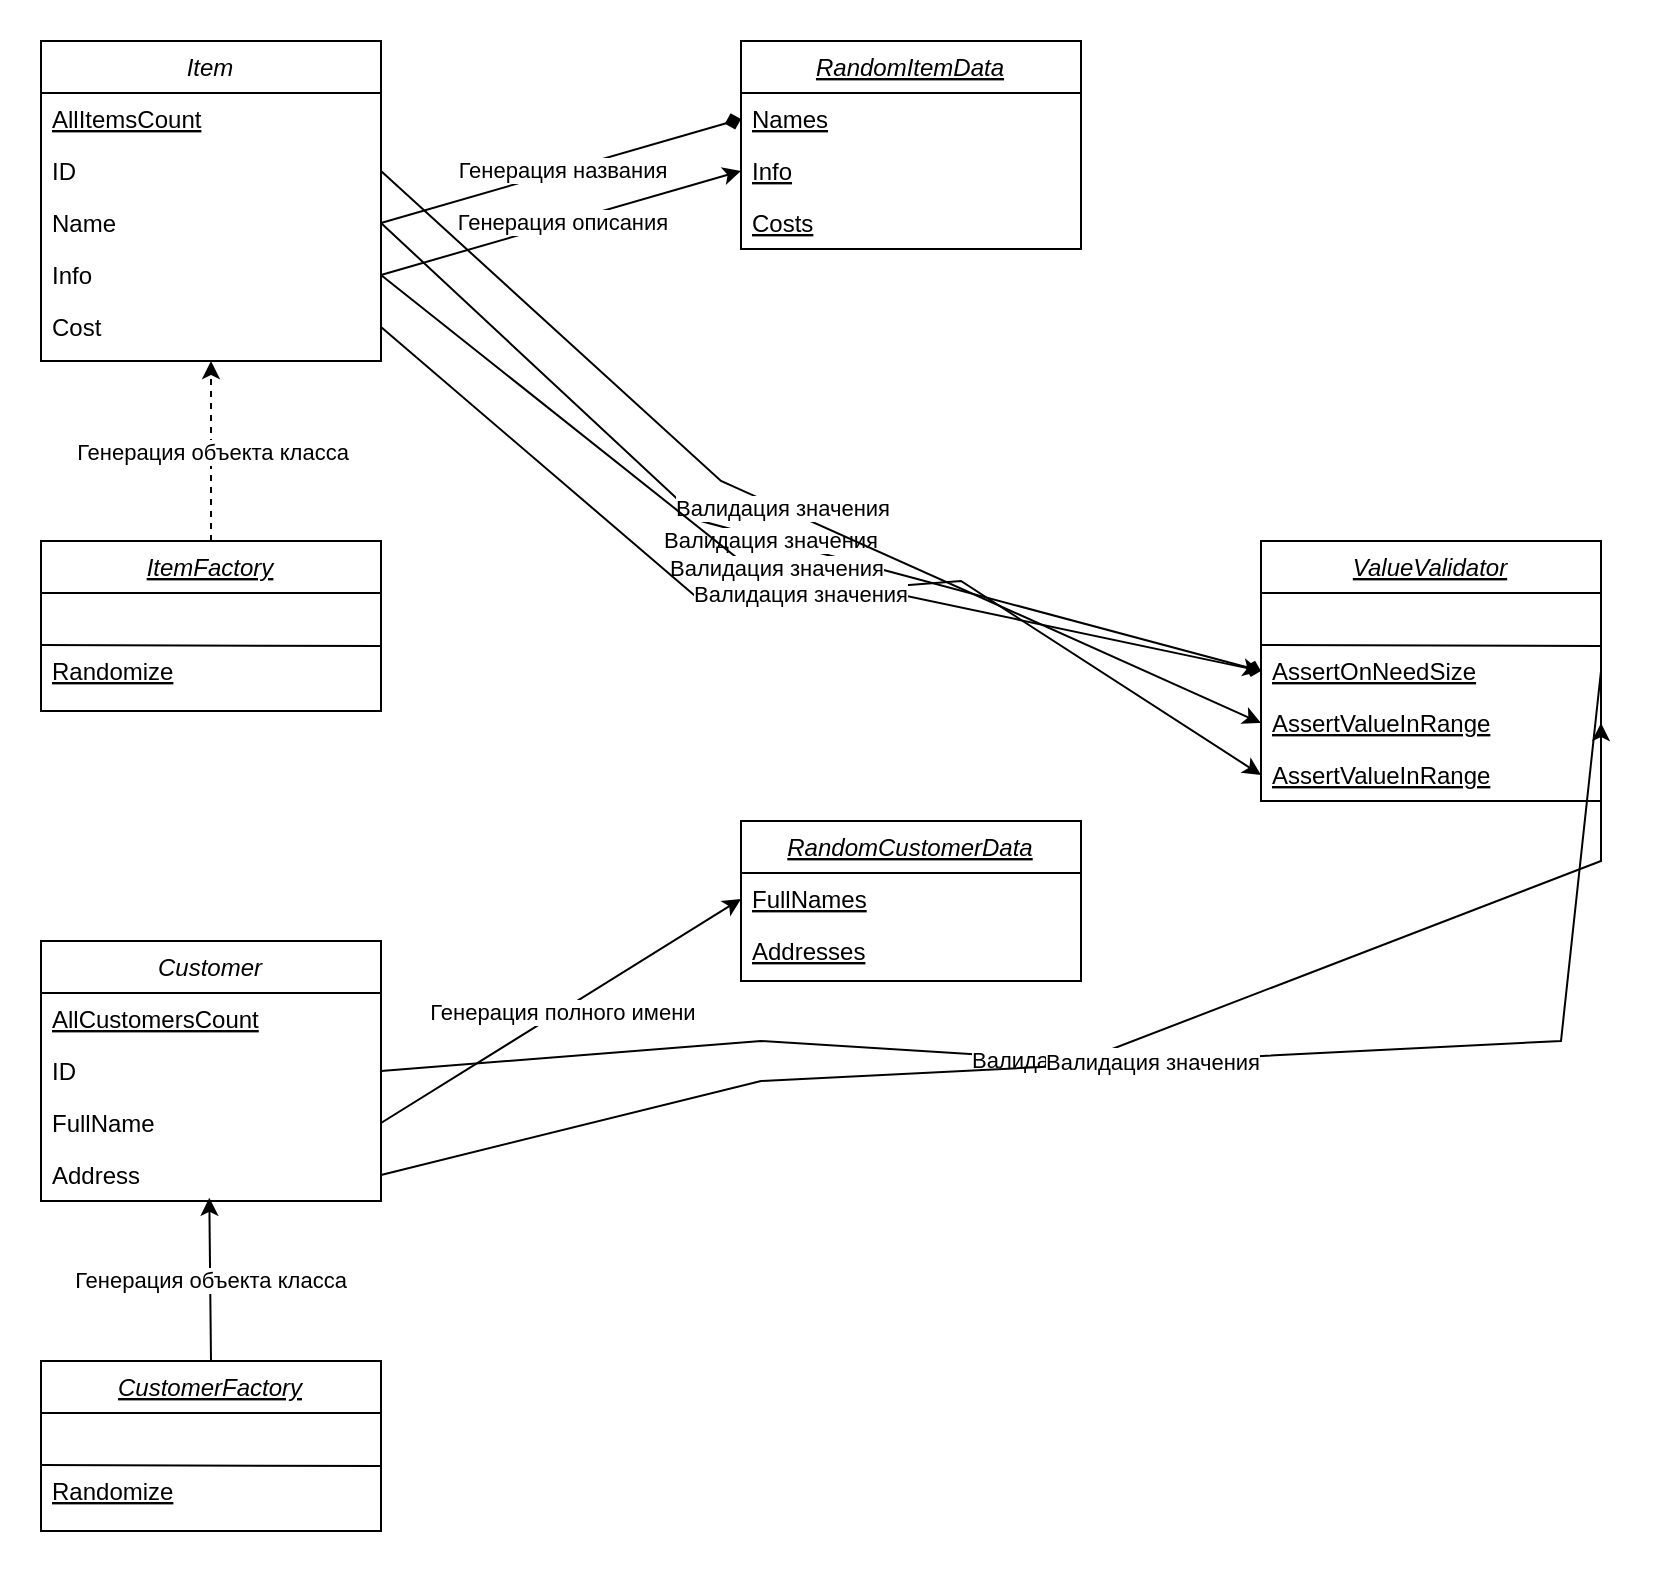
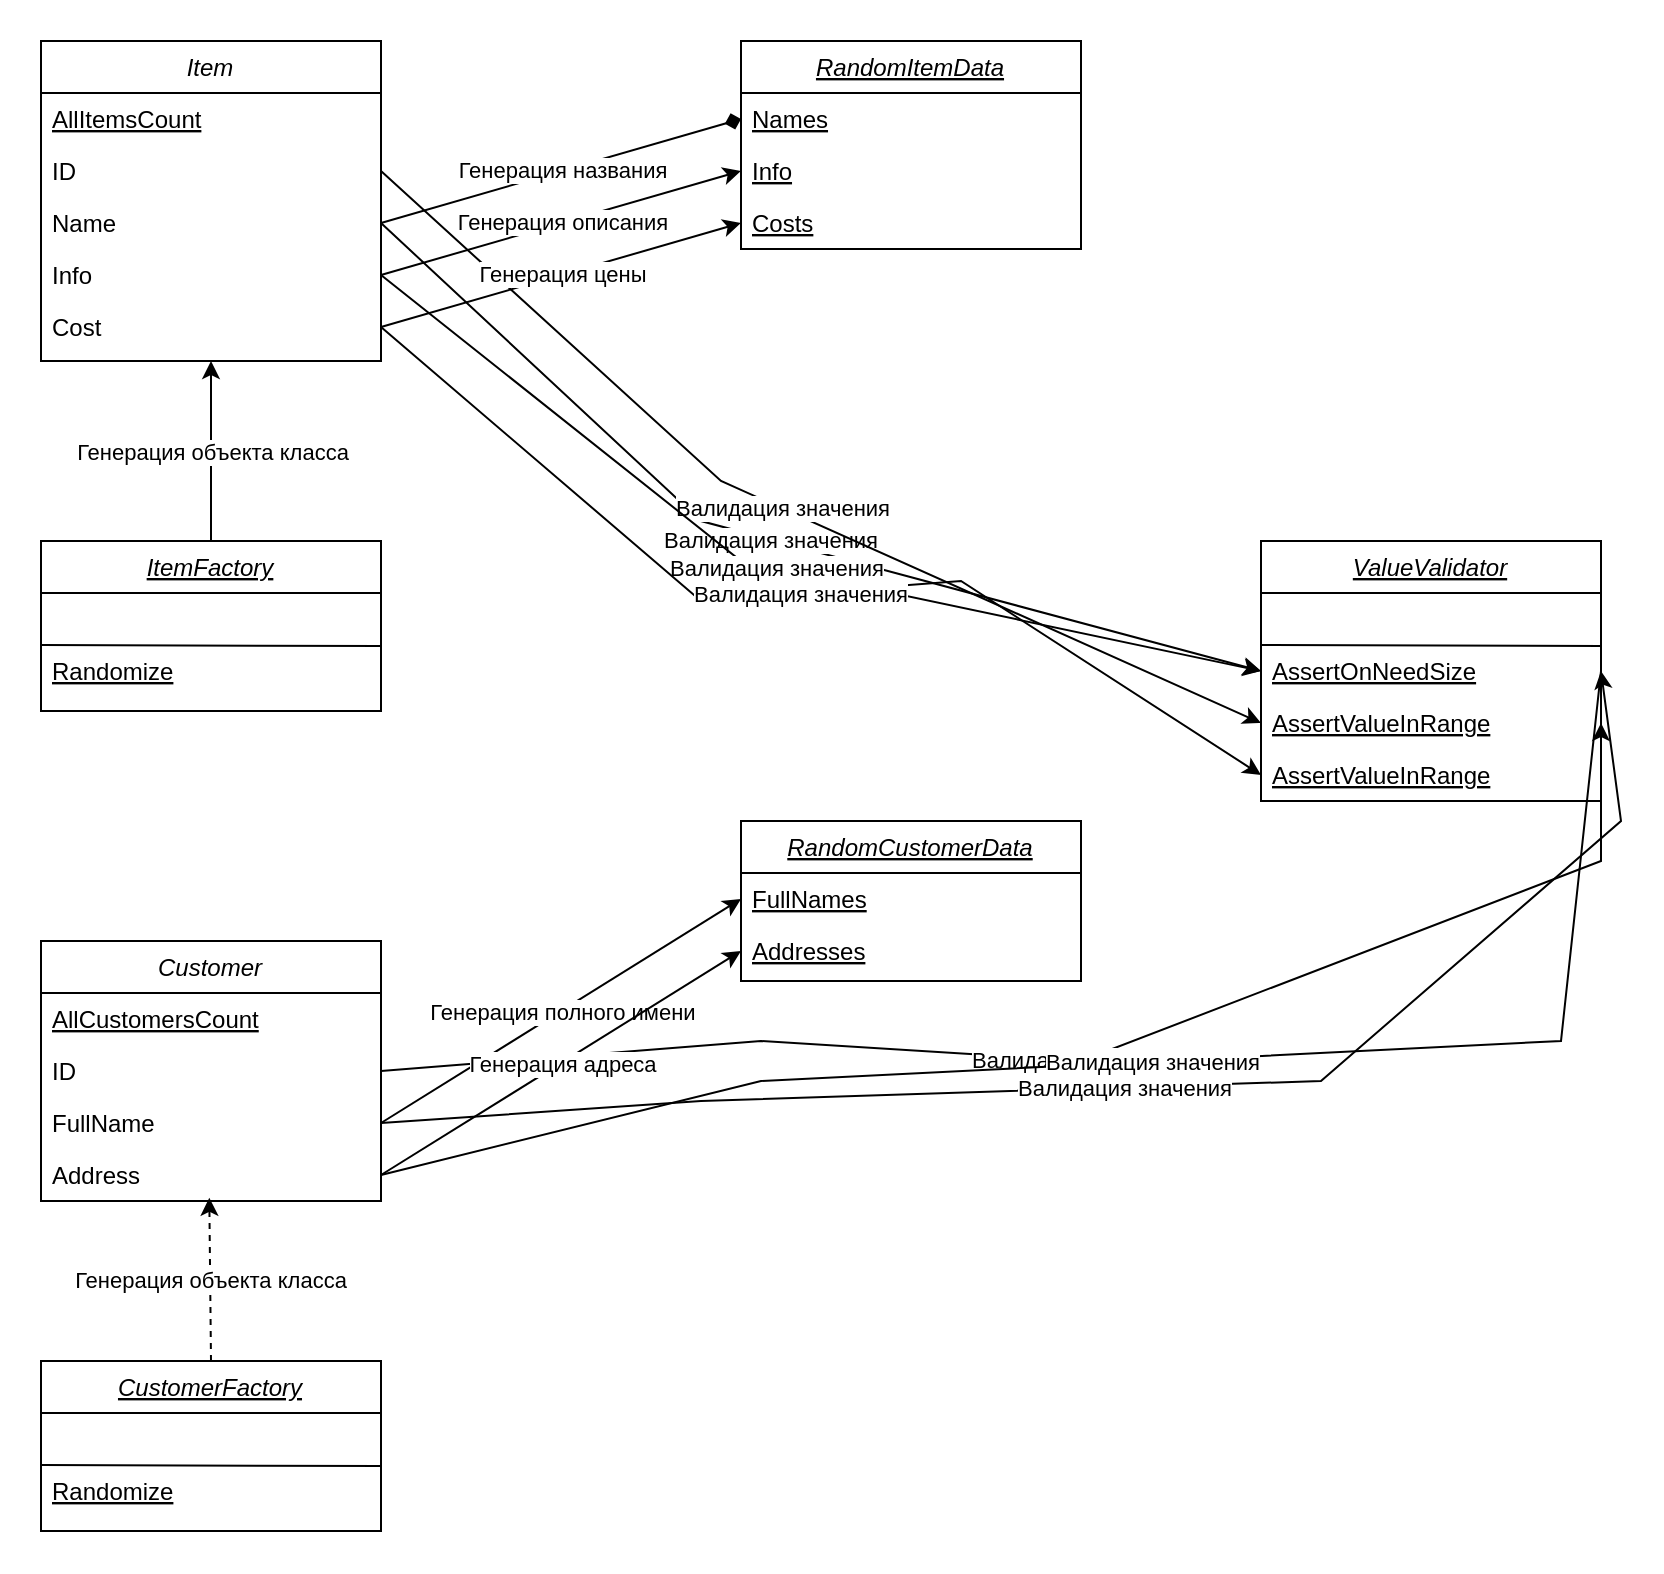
none -> (665, 245)
(464, 300) -> (464, 300)
(211, 503) -> (211, 503)
none -> (653, 1006)
none -> (1023, 1091)
(211, 1324) -> (211, 1324)
